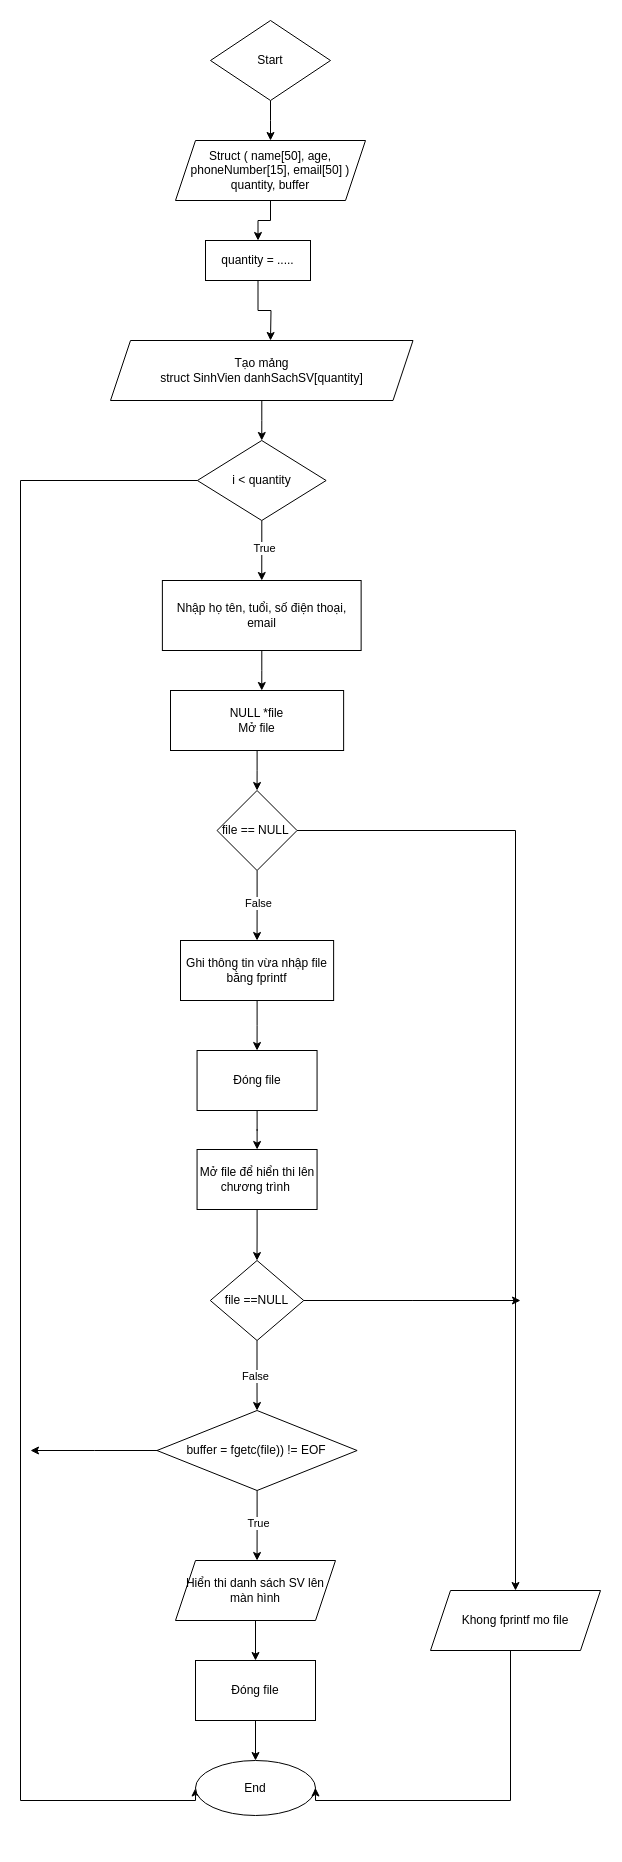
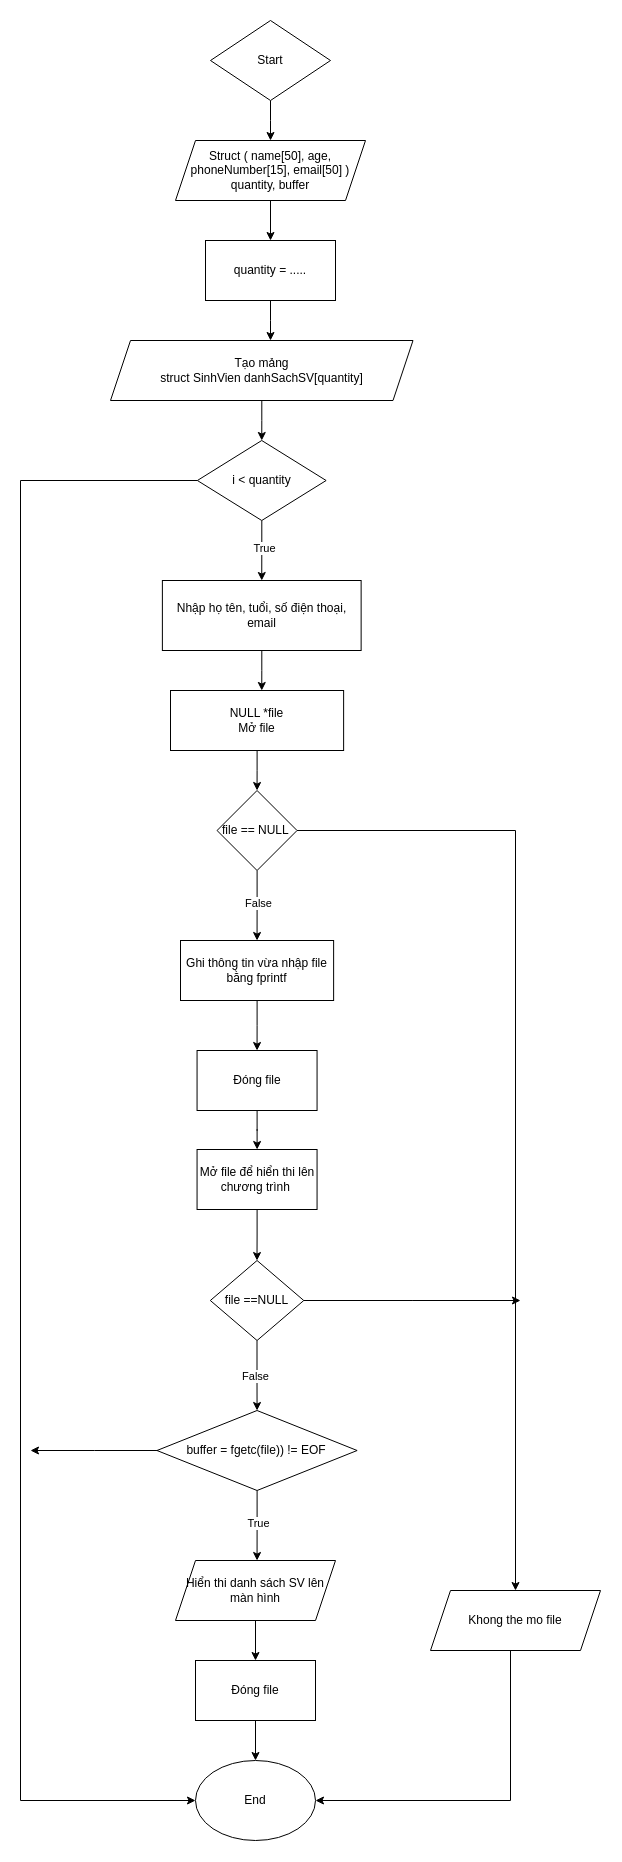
(258, 261) -> (271, 271)
(516, 1621) -> (516, 1621)
(256, 1788) -> (256, 1801)
